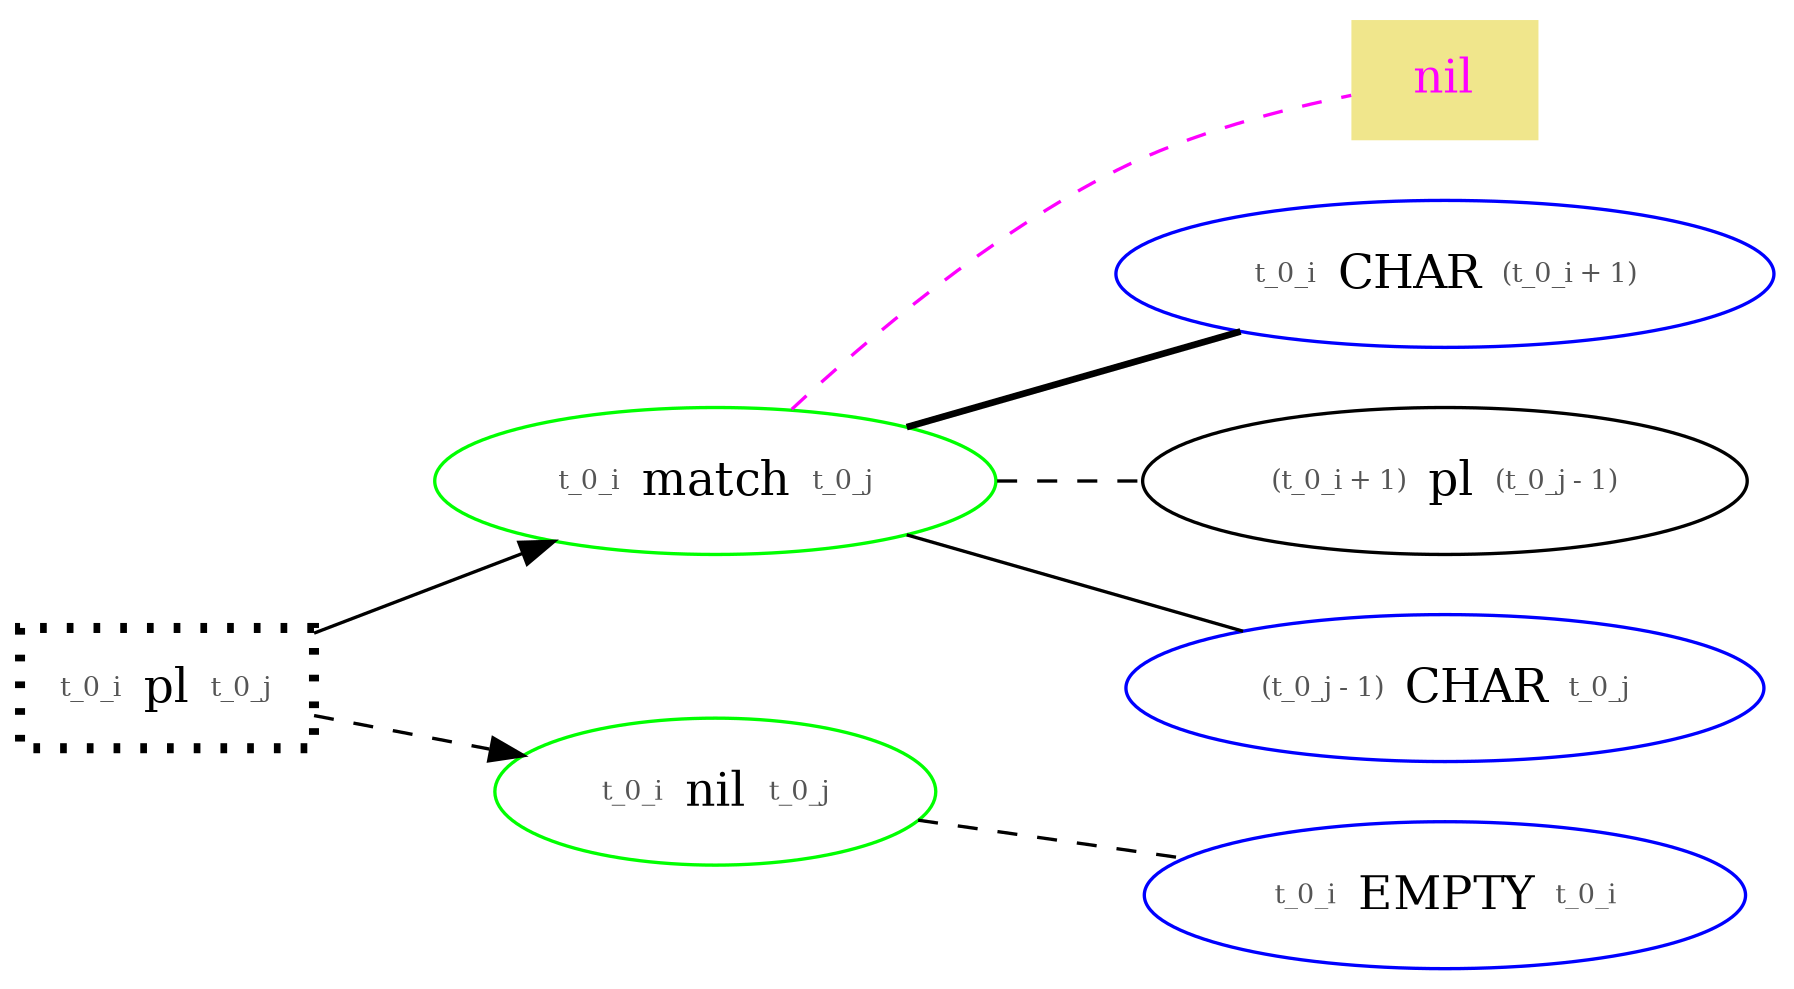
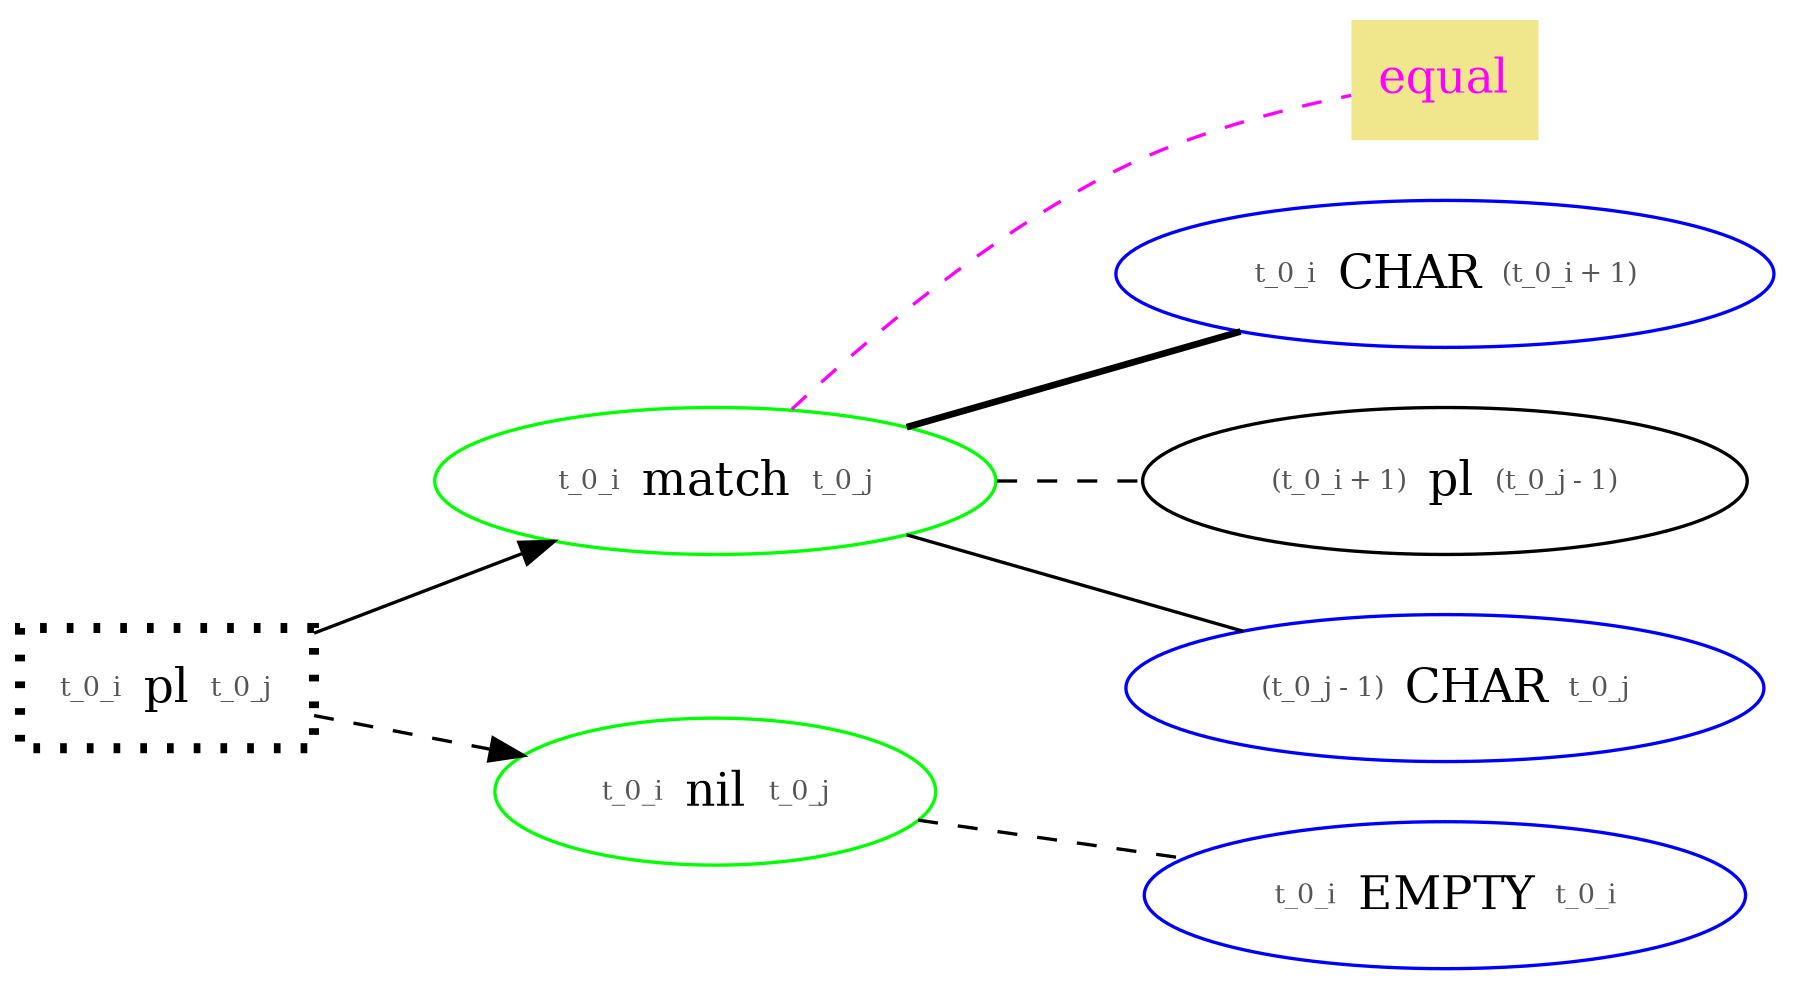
(1445, 80) -> (1445, 80)
